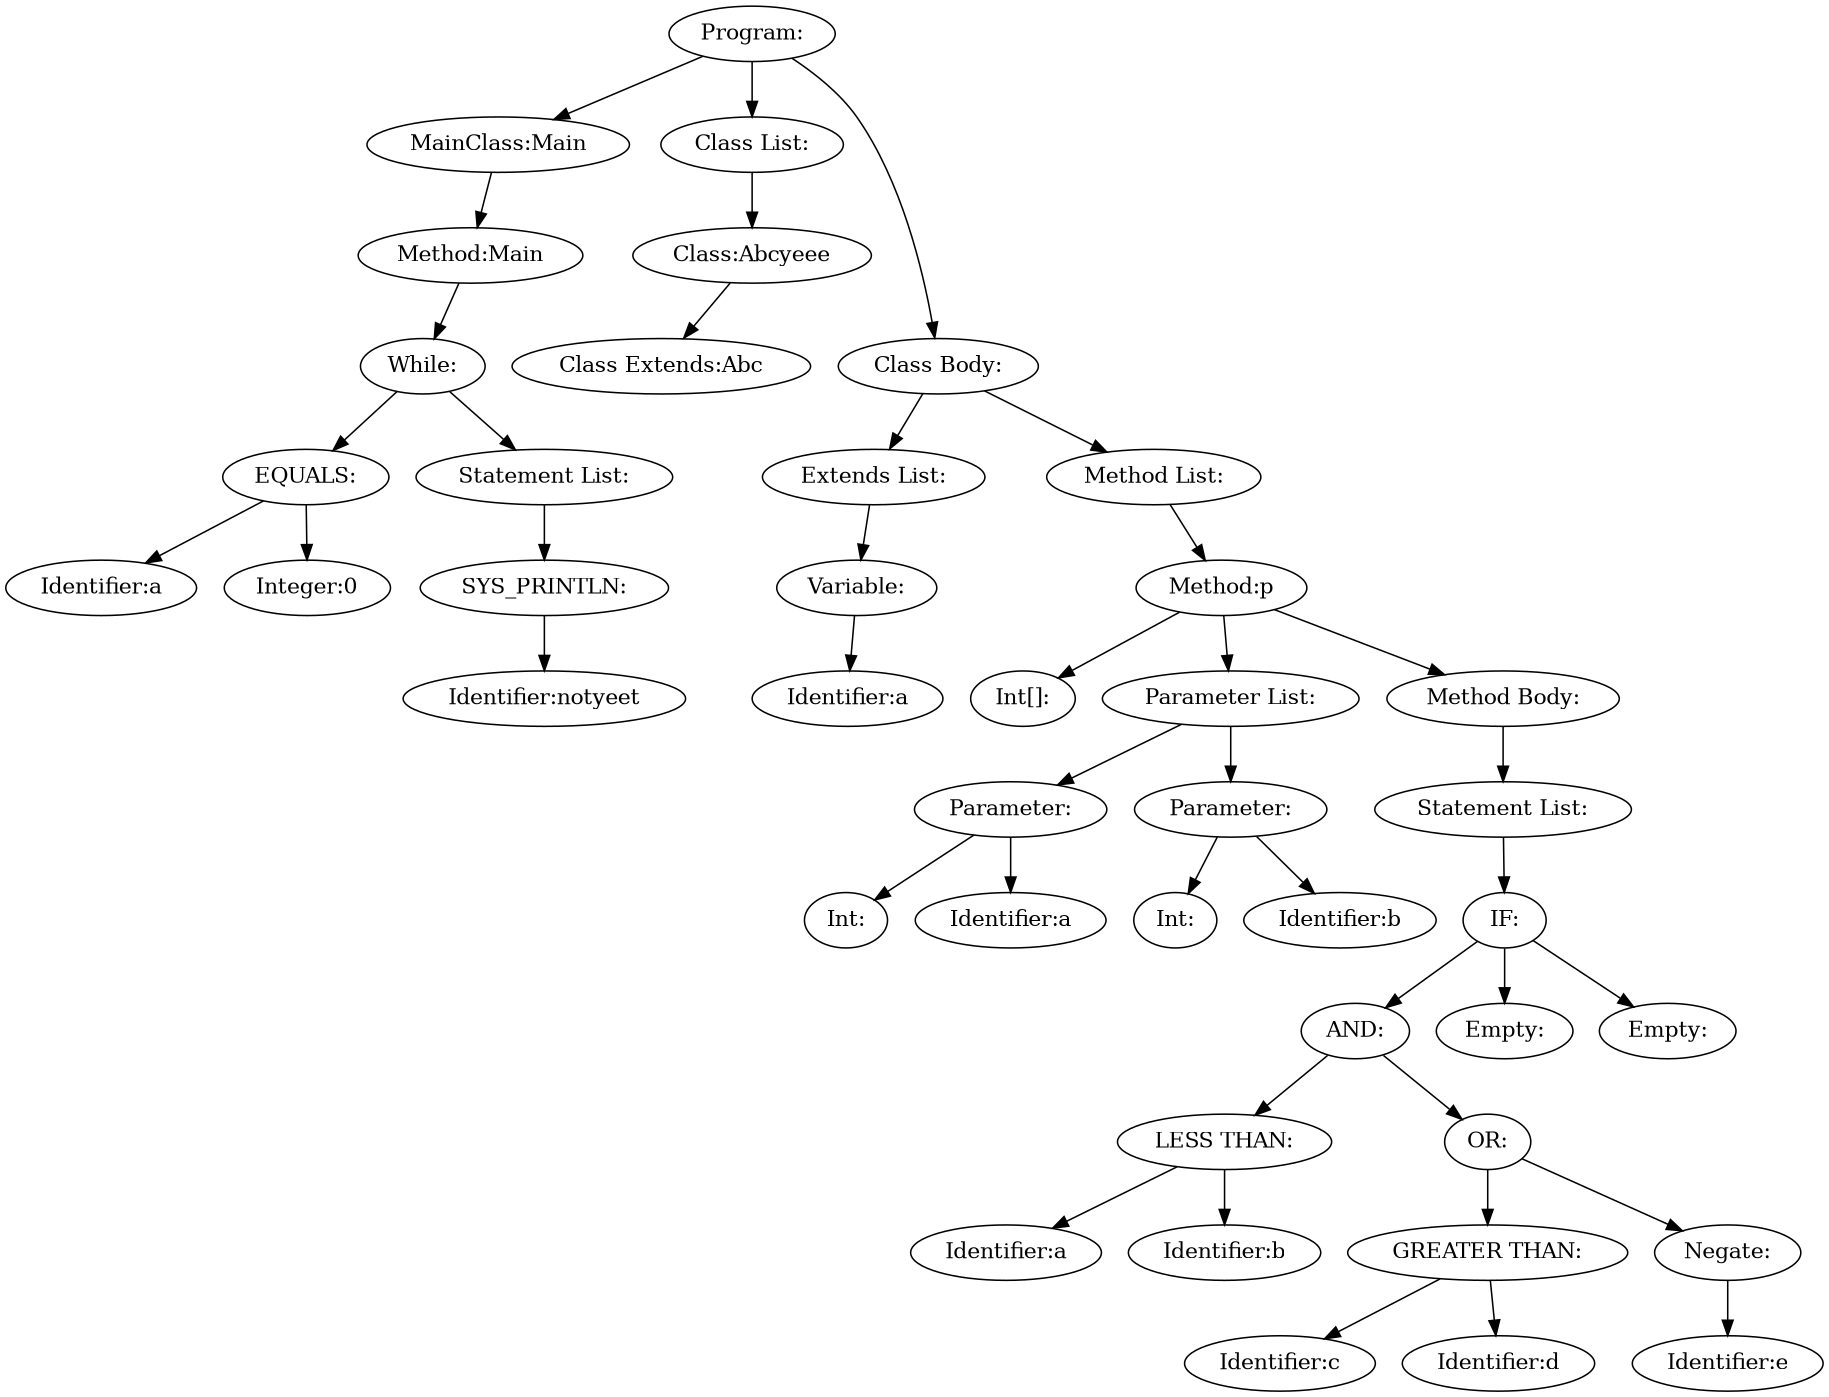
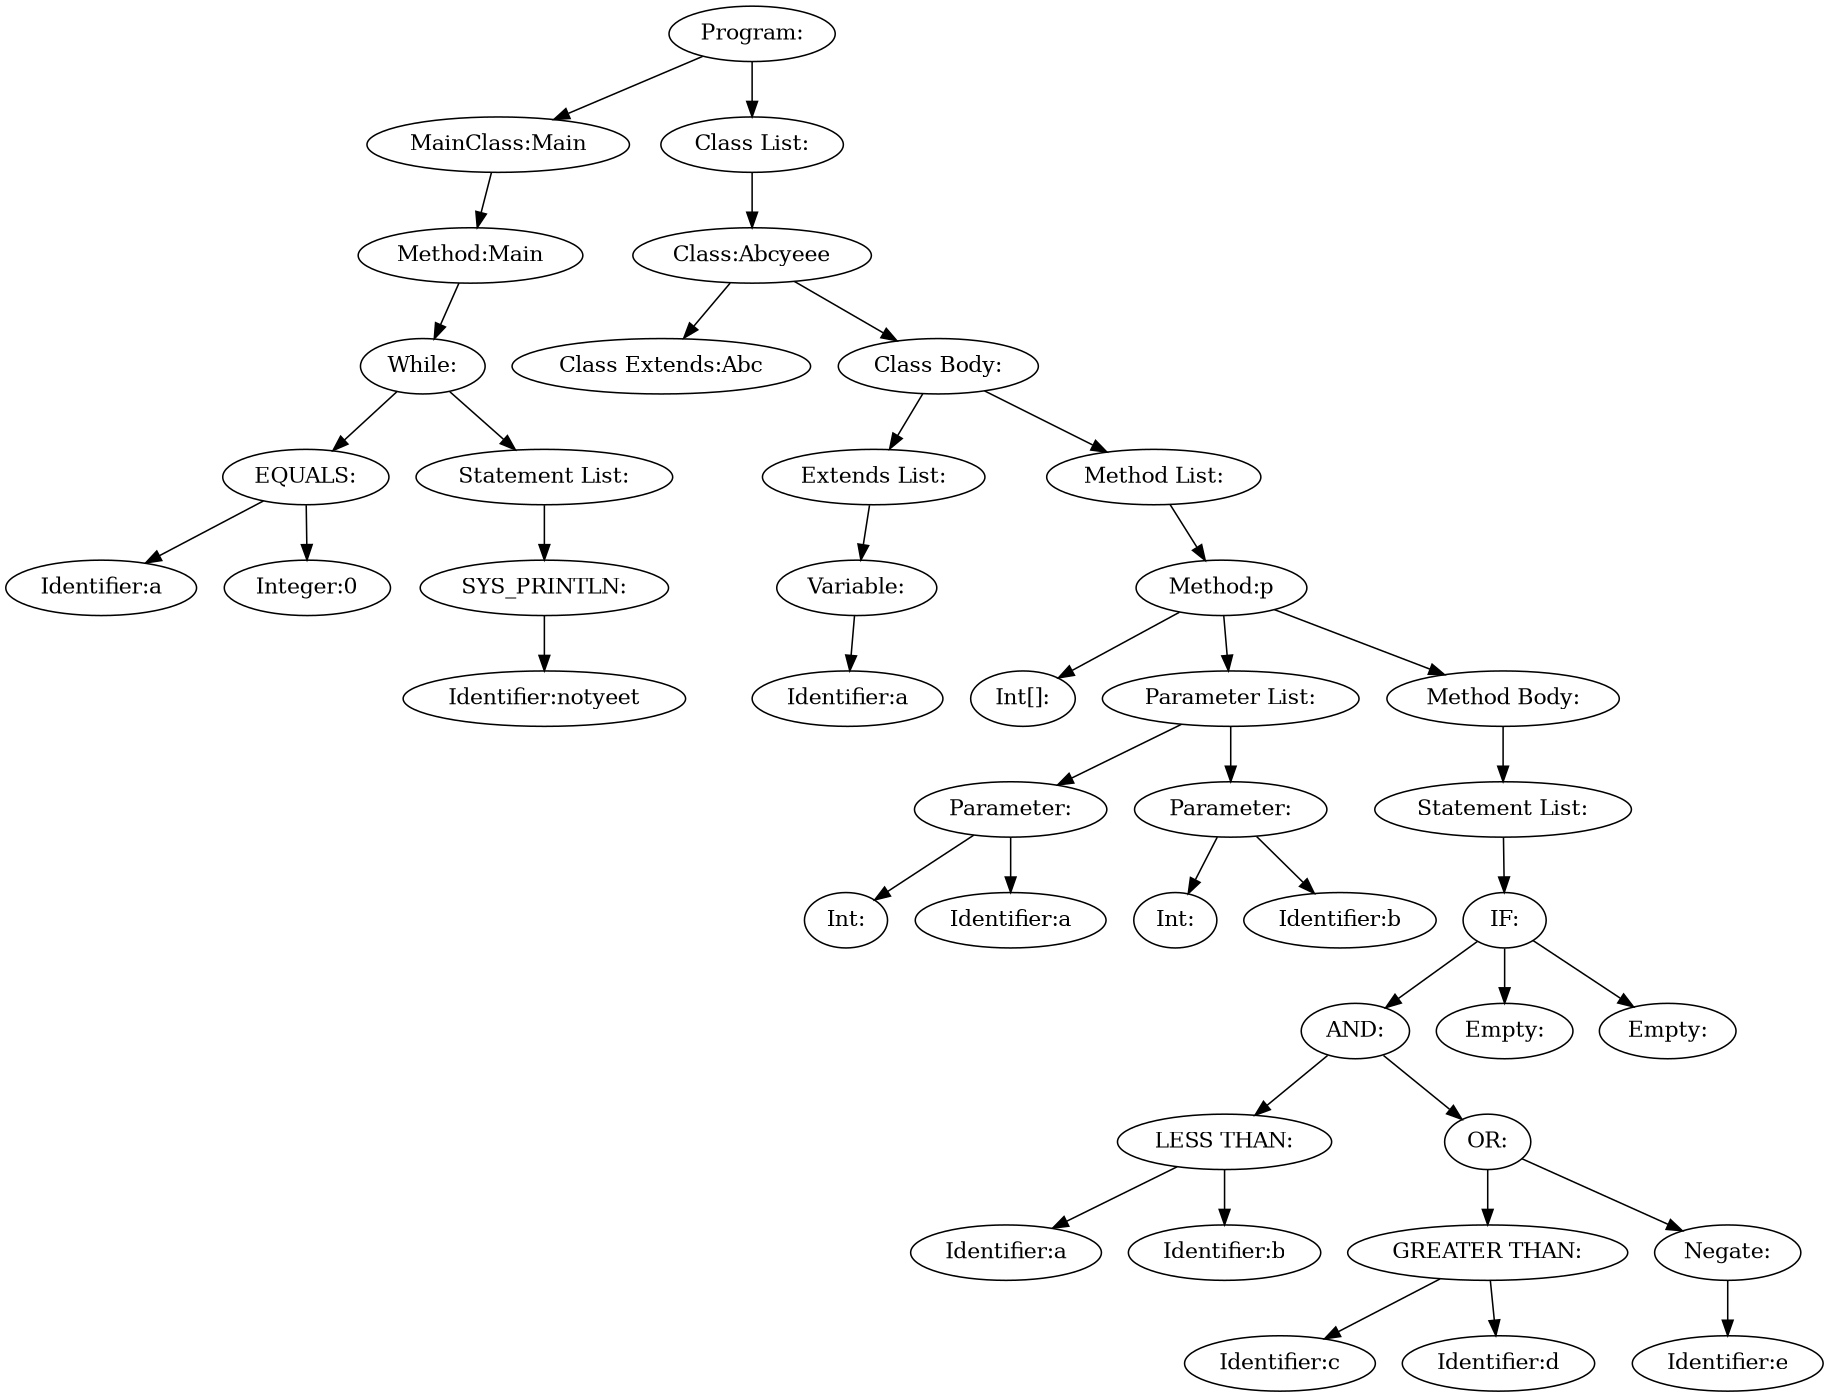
(889, 175) -> (839, 307)
